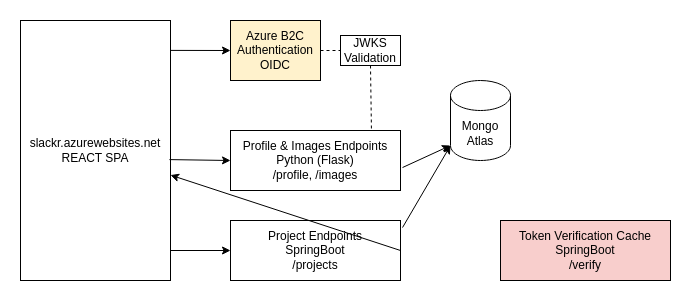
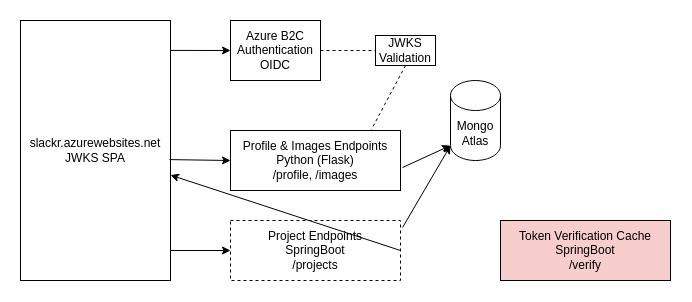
(276, 51) -> (276, 51)
(371, 51) -> (406, 51)
(481, 121) -> (476, 121)
(96, 151) -> (96, 151)
(316, 251) -> (316, 251)
